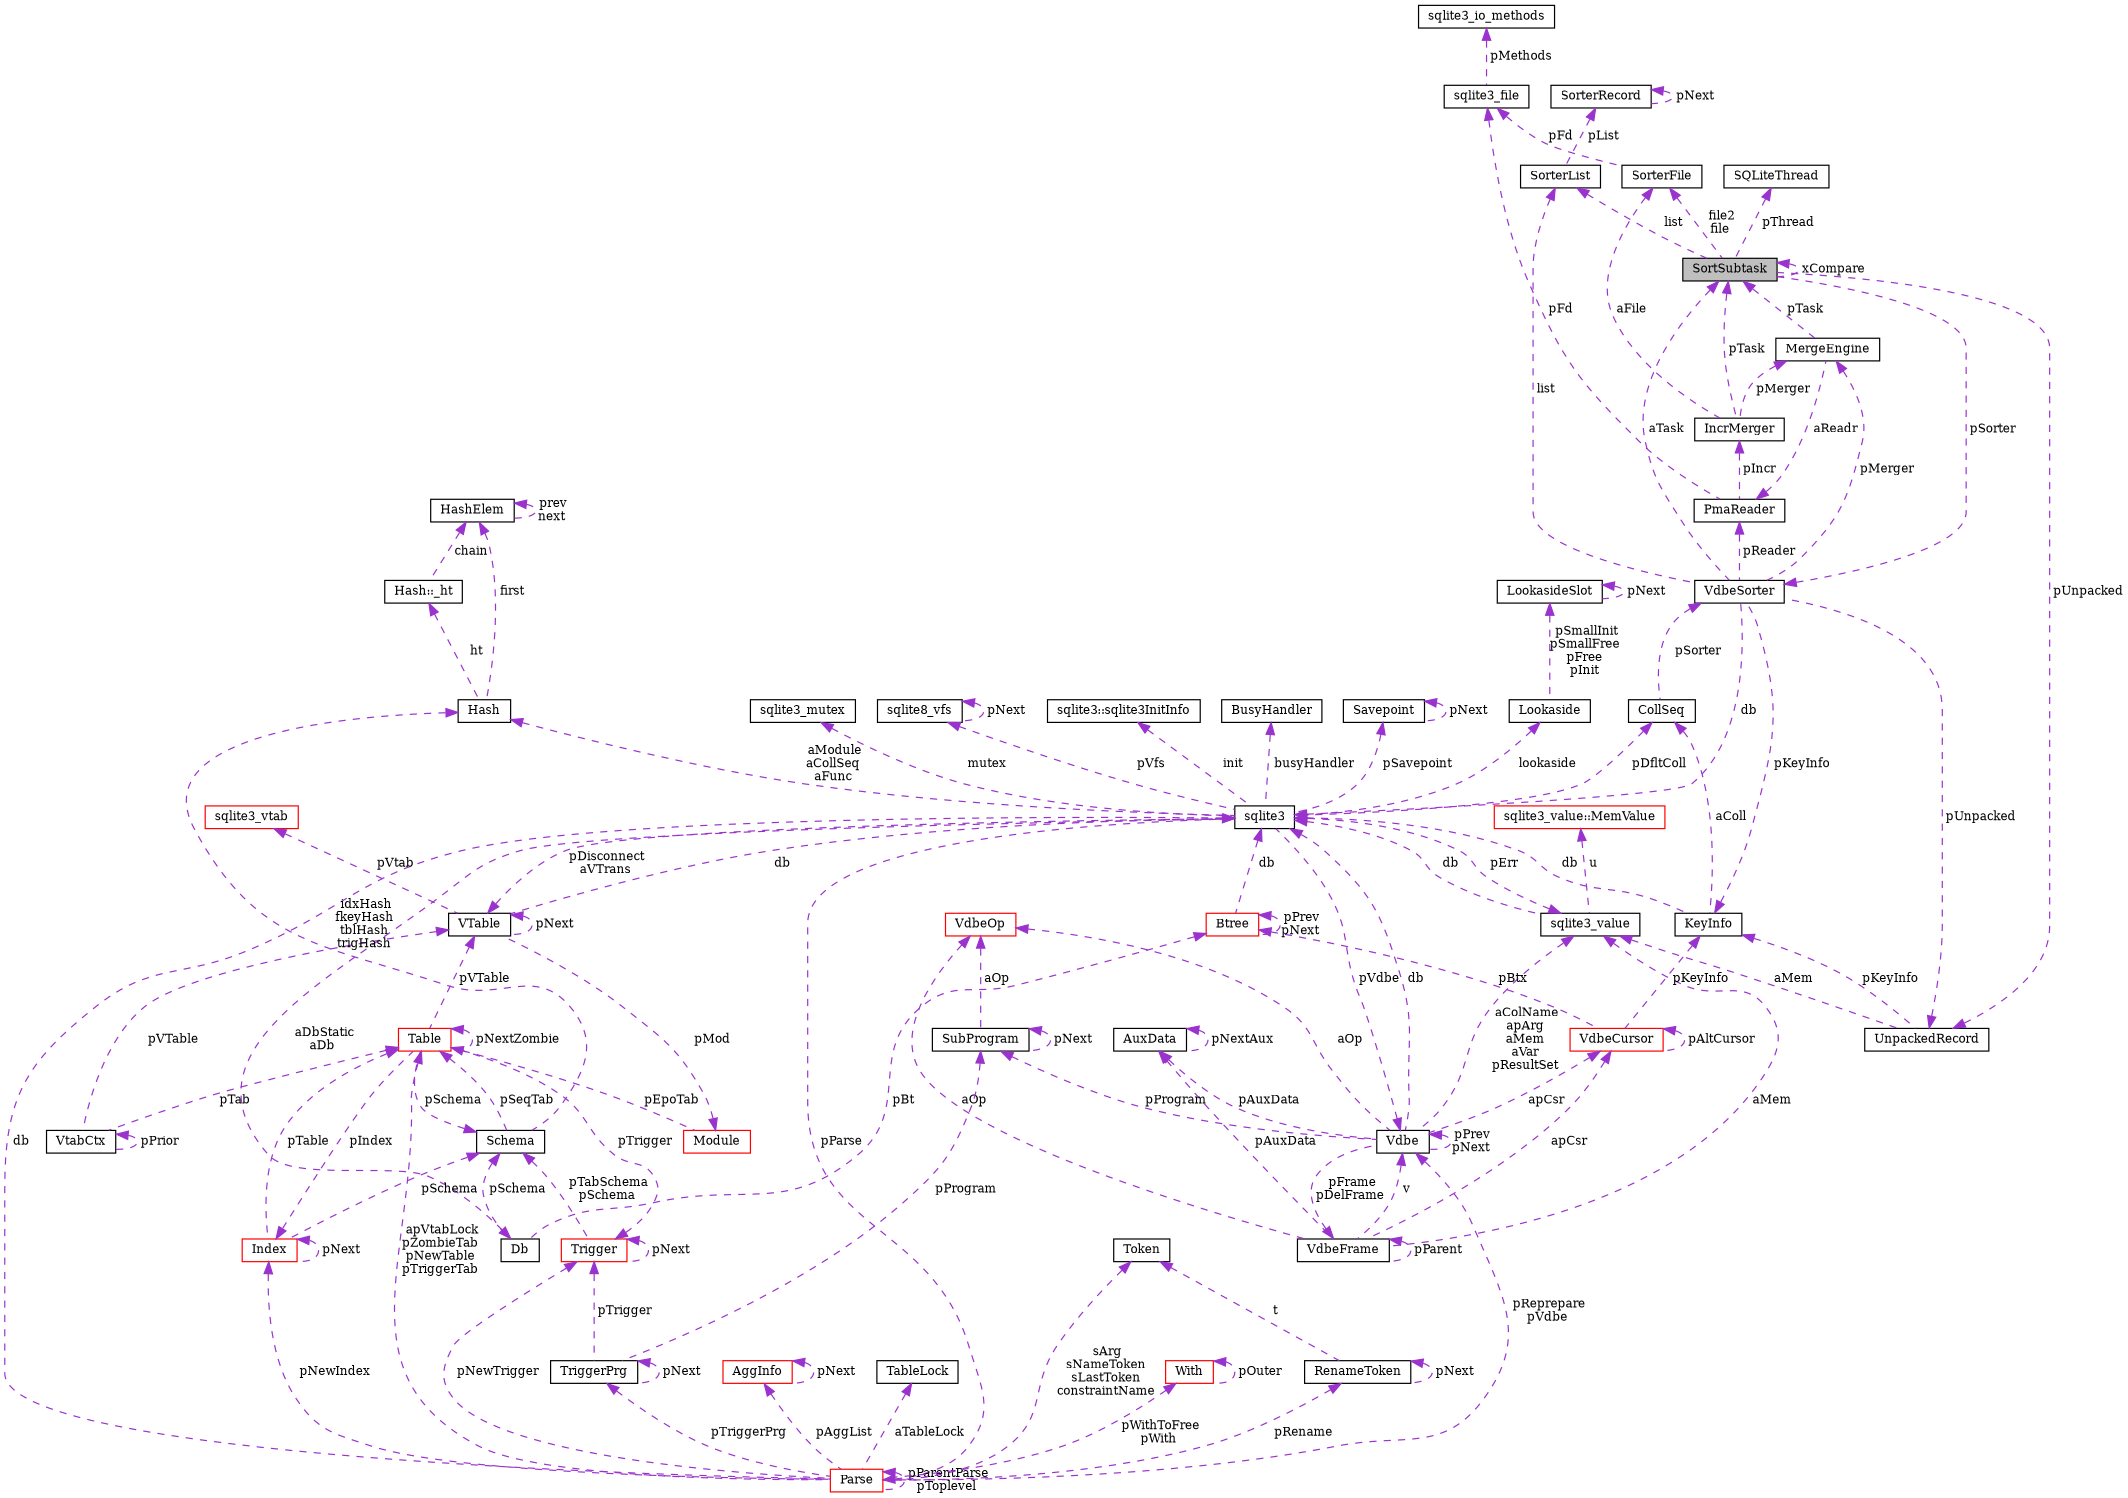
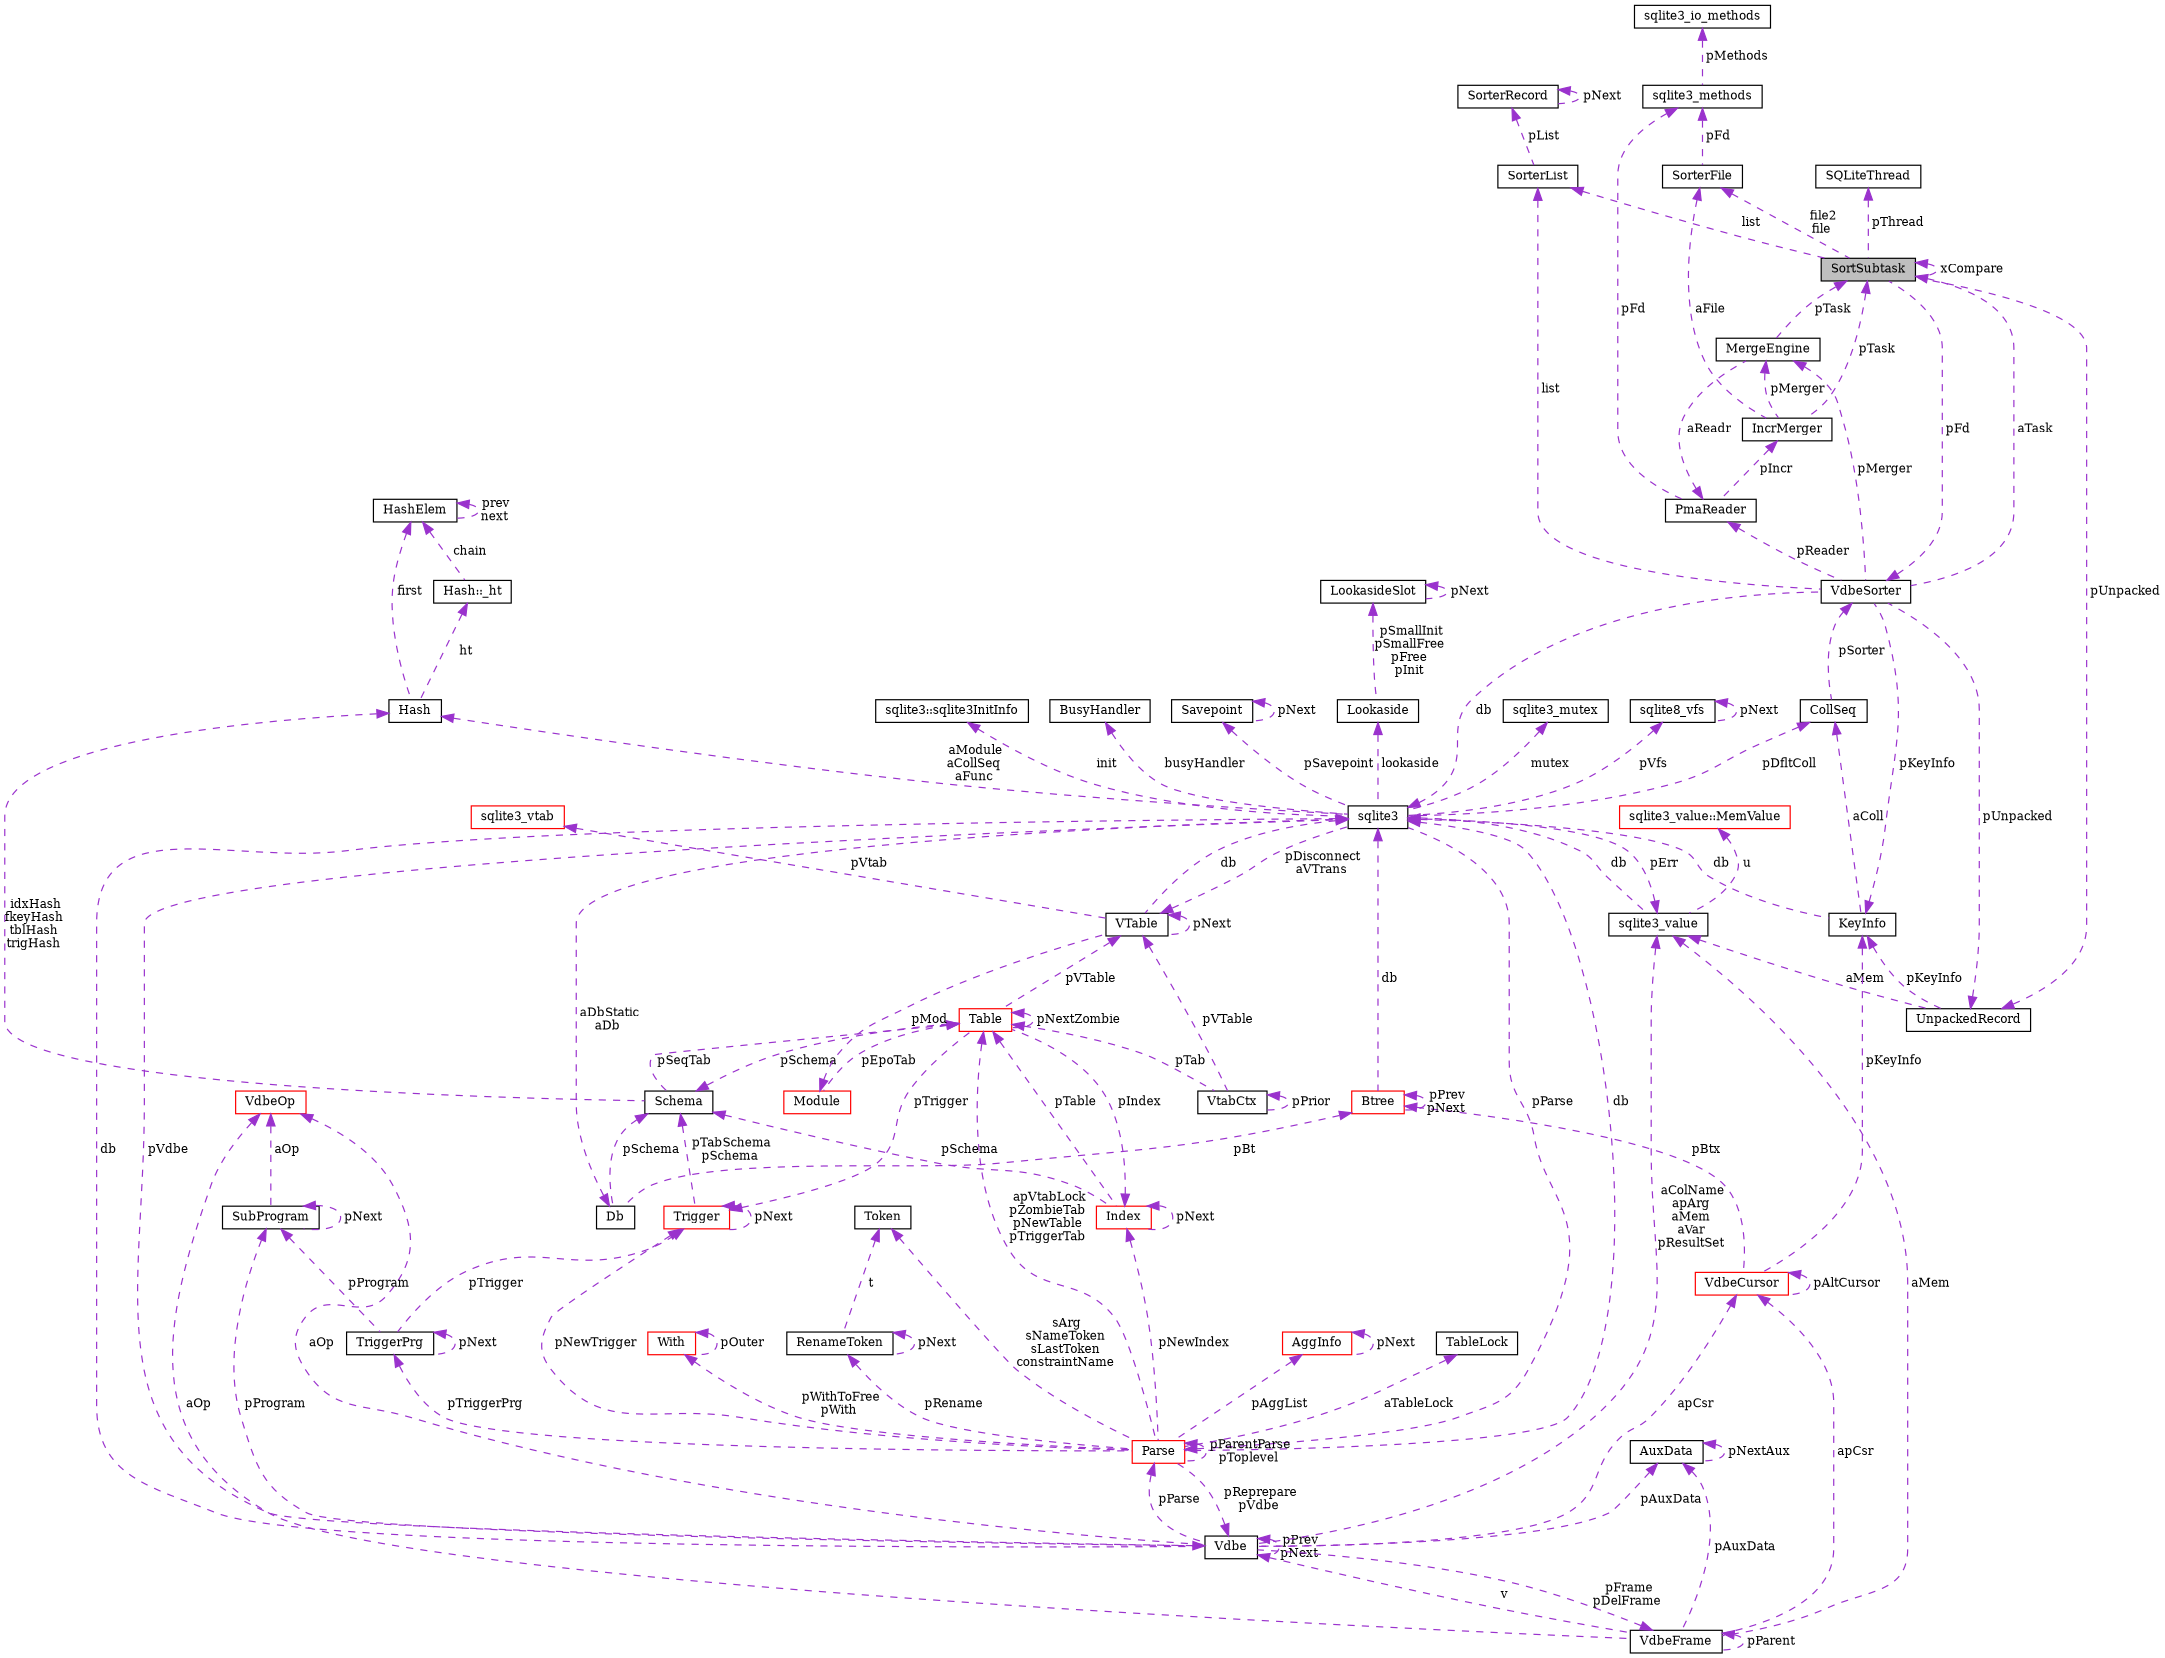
(1487, 97) -> (1702, 97)
(1991, 430) -> (1957, 430)
none -> (1161, 1521)
